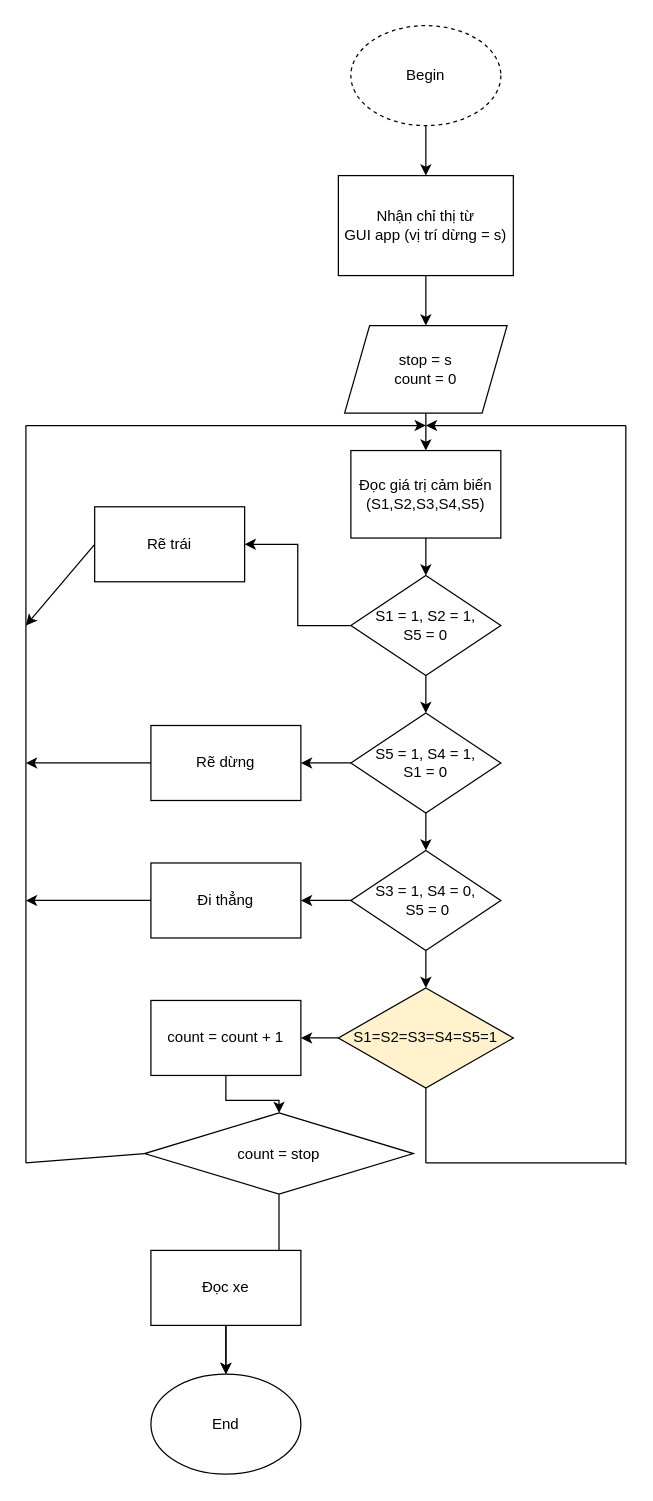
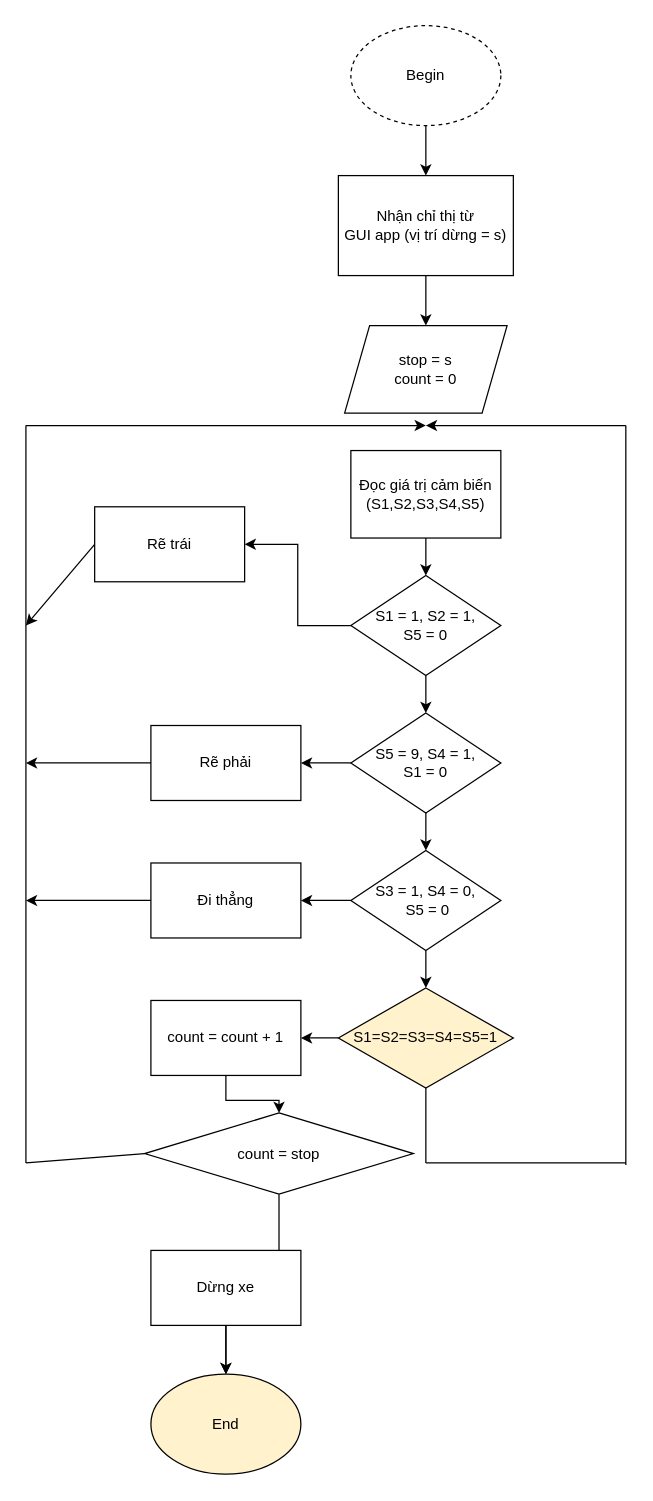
(426, 436) -> none
(226, 763) -> (226, 763)
(426, 763) -> (426, 763)
(226, 1288) -> (226, 1288)
(226, 1424) -> (226, 1424)
